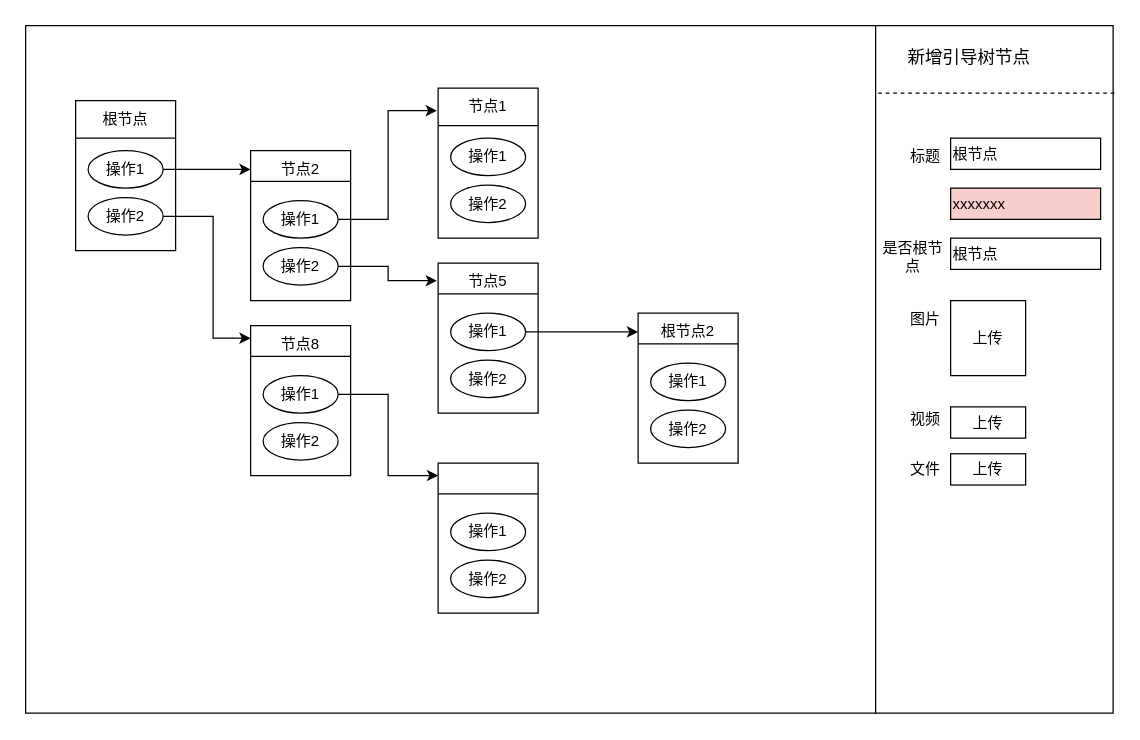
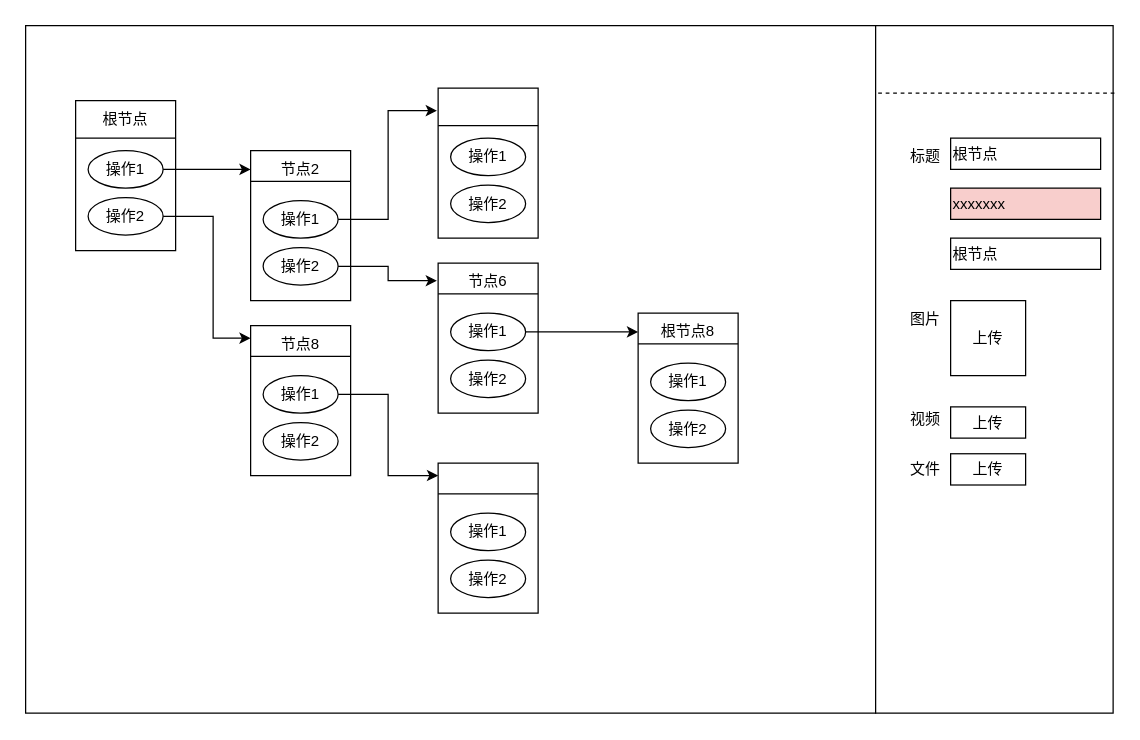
(969, 57) -> none
(488, 107) -> none
(913, 257) -> none
(488, 282) -> (488, 282)
(688, 332) -> (688, 332)
